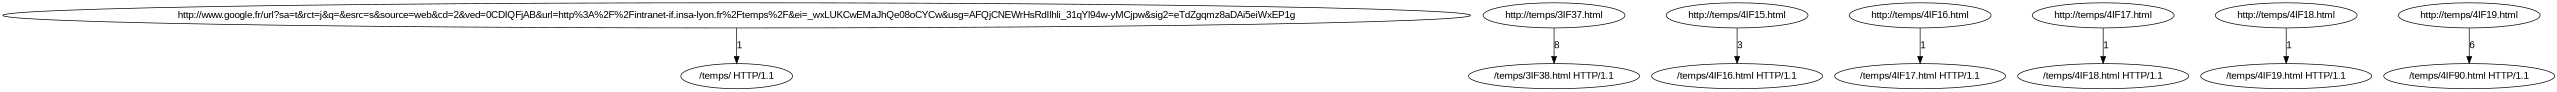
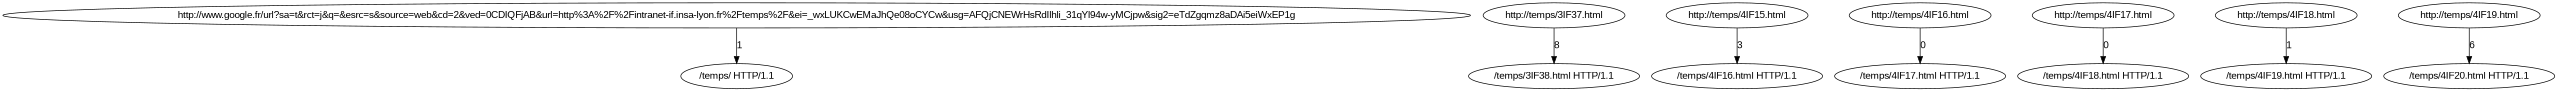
(1923, 46) -> (1923, 46)
(2106, 46) -> (2106, 46)
(2469, 76) -> (2469, 76)
